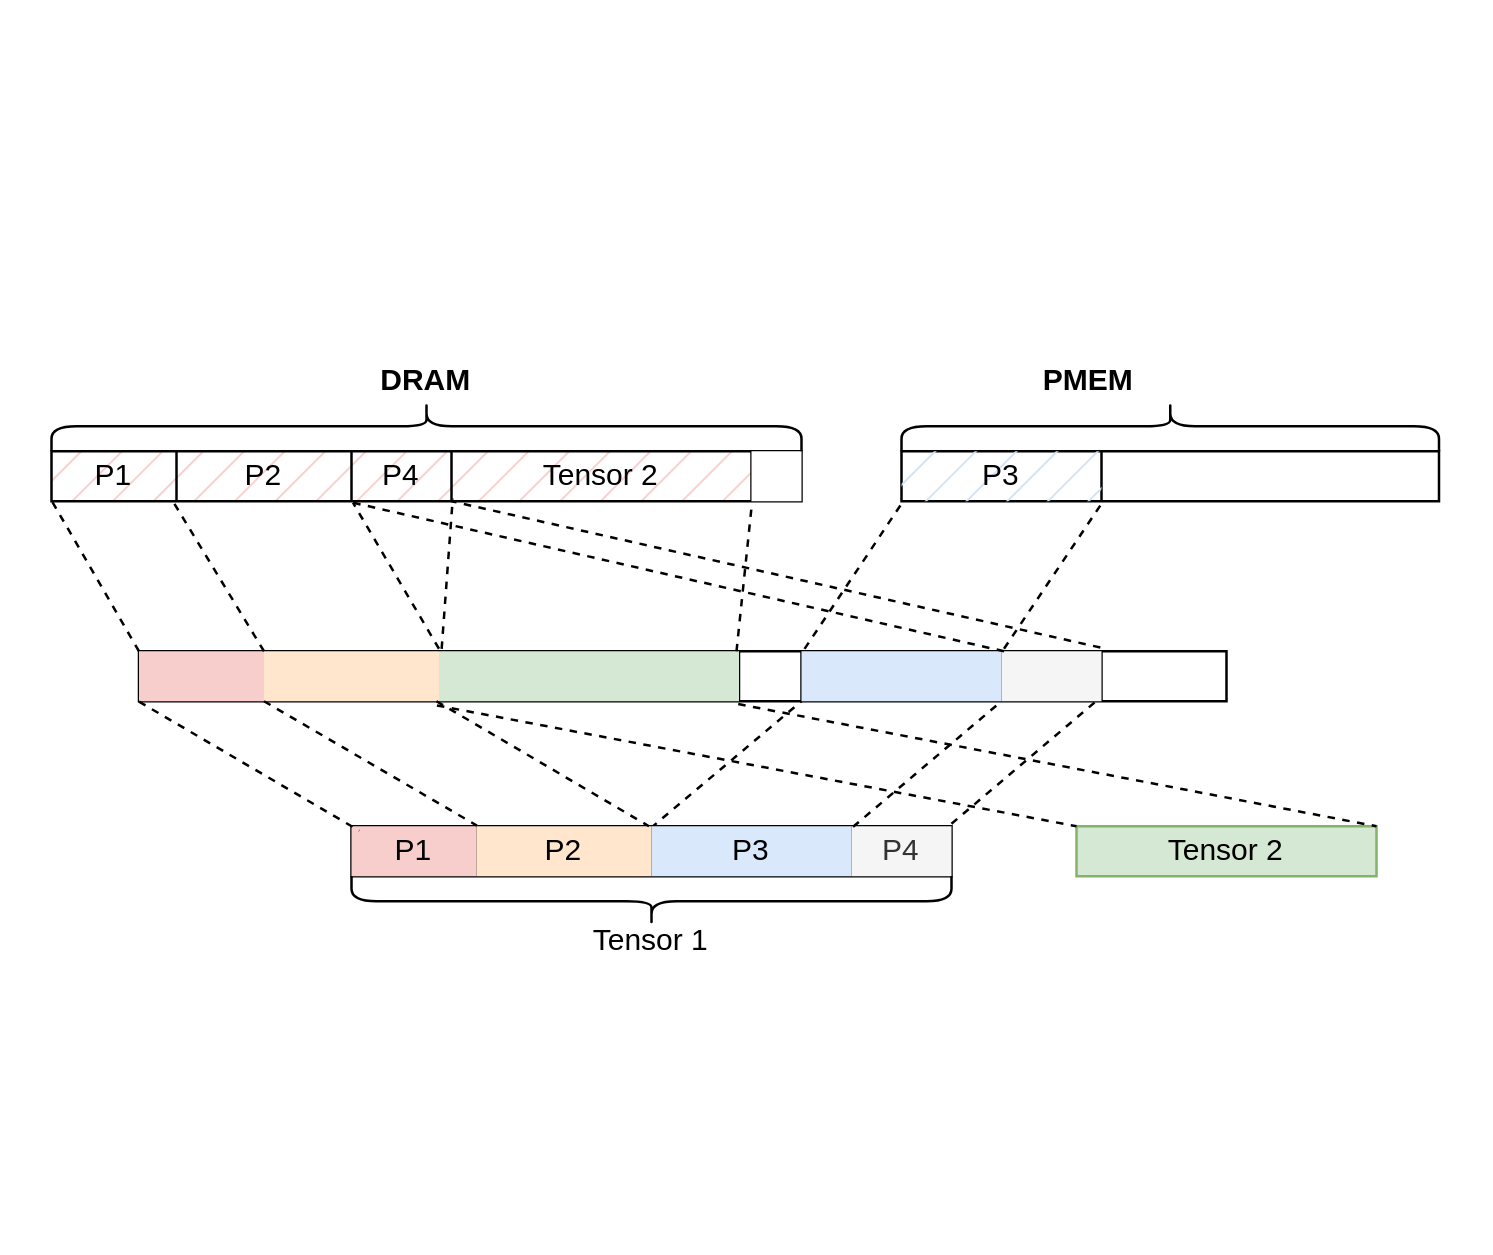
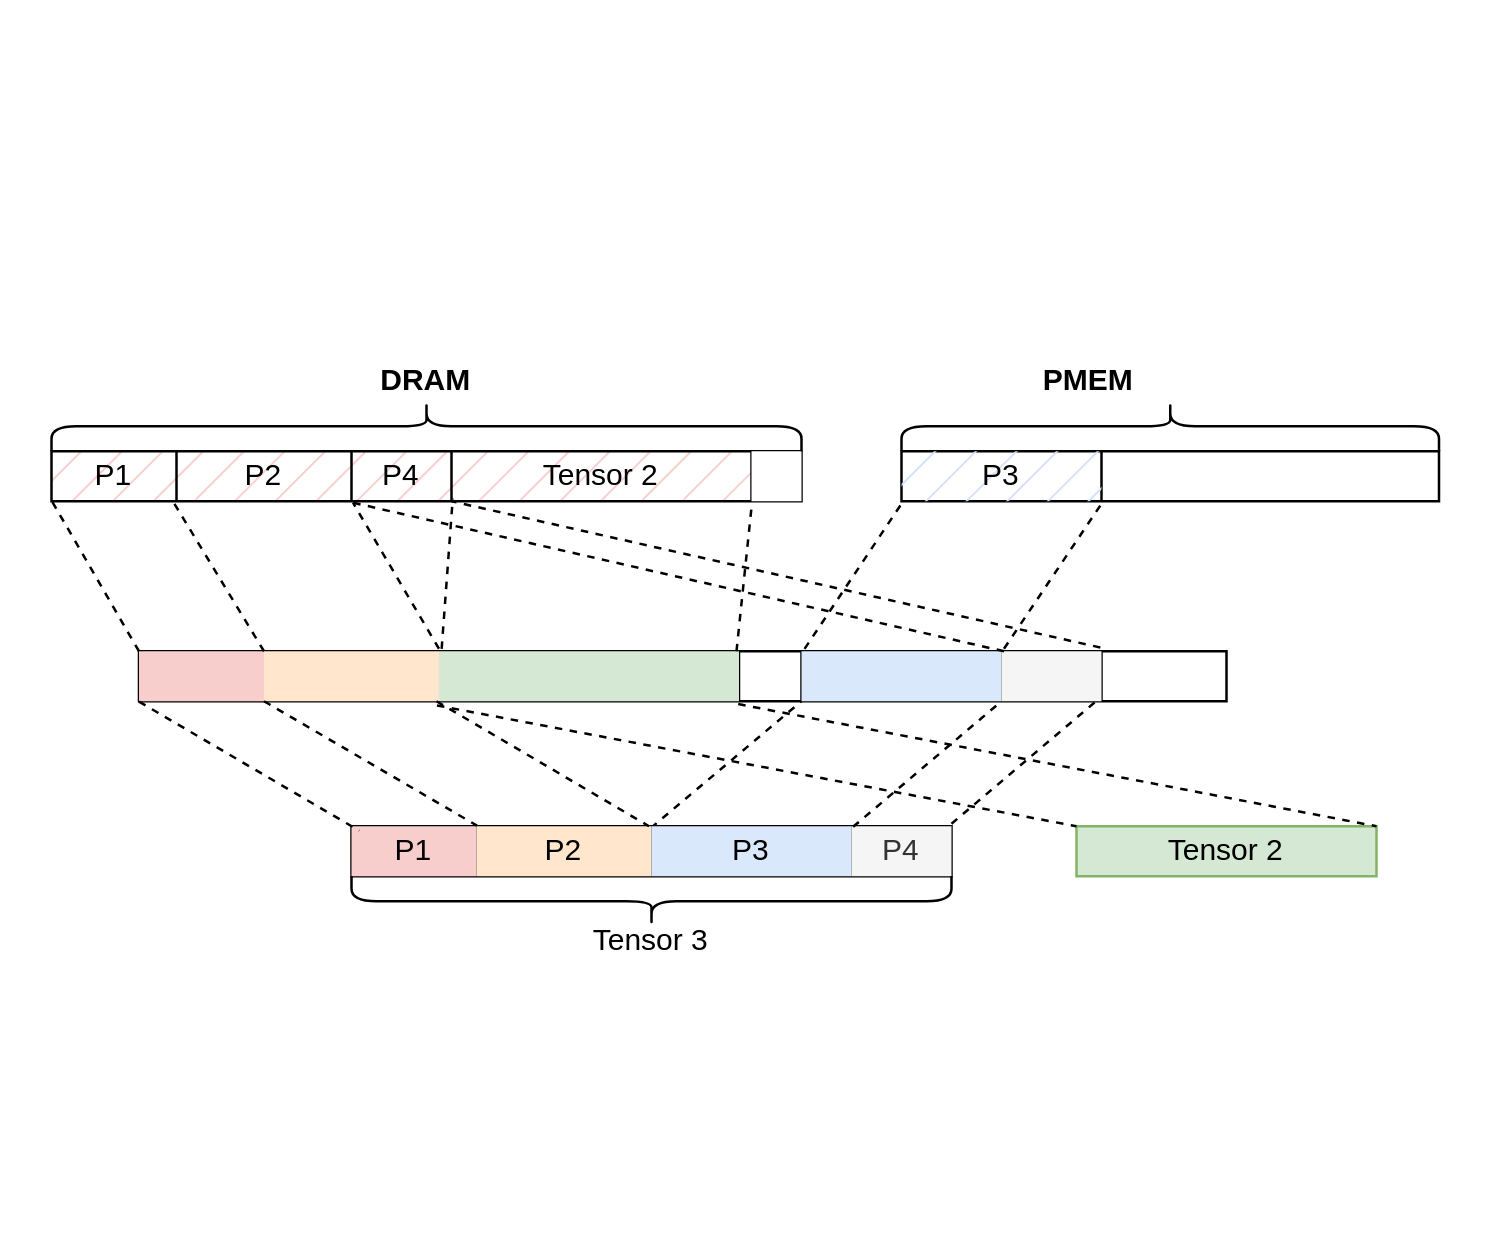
(651, 941) -> (651, 941)
